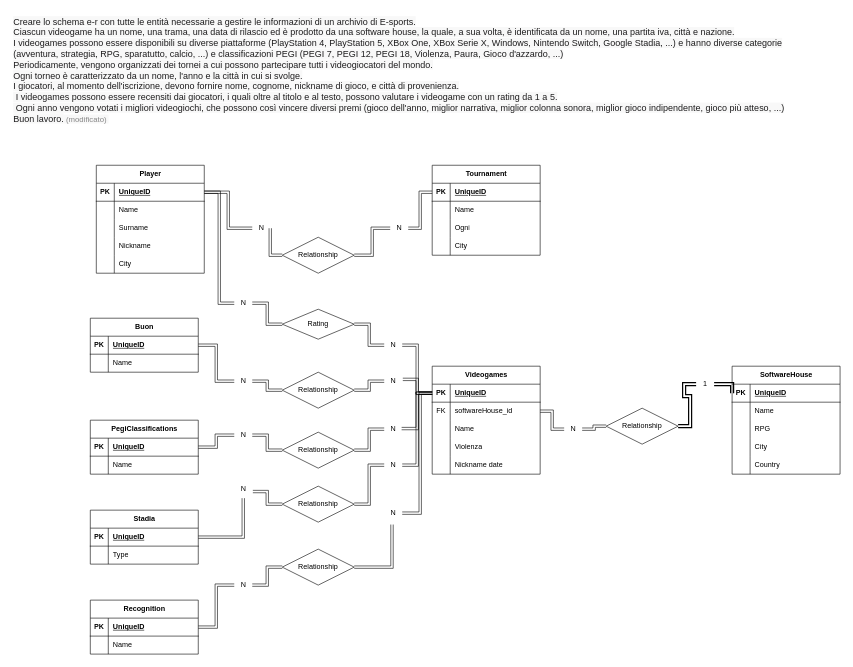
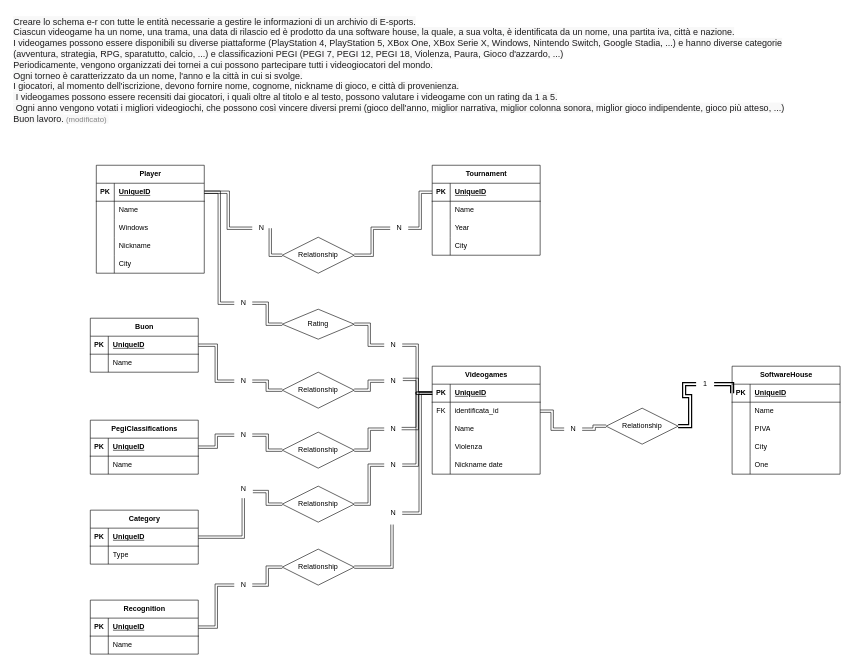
(133, 228) -> (132, 228)
(462, 228) -> (463, 228)
(486, 411) -> (482, 411)
(761, 429) -> (763, 429)
(769, 465) -> (761, 465)
(145, 519) -> (145, 519)
